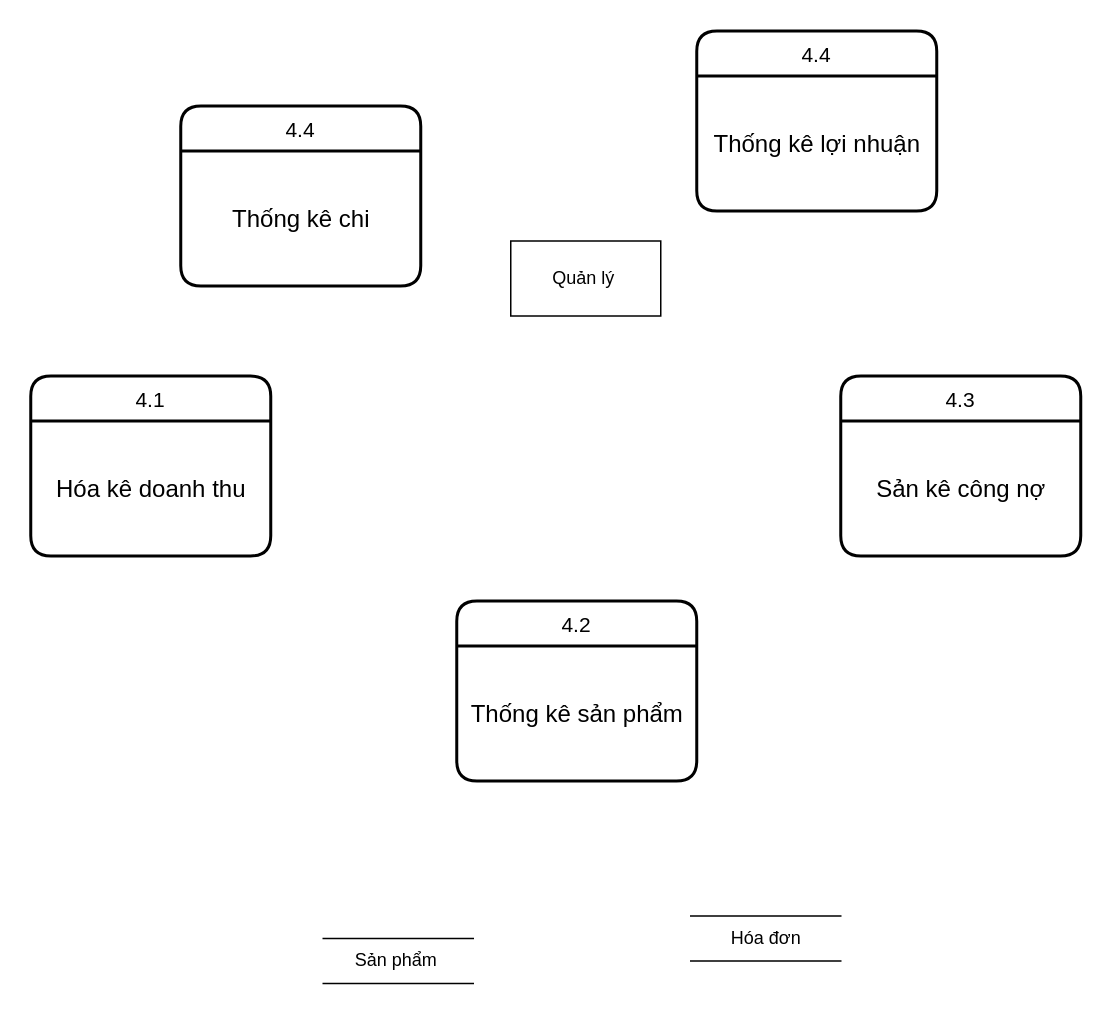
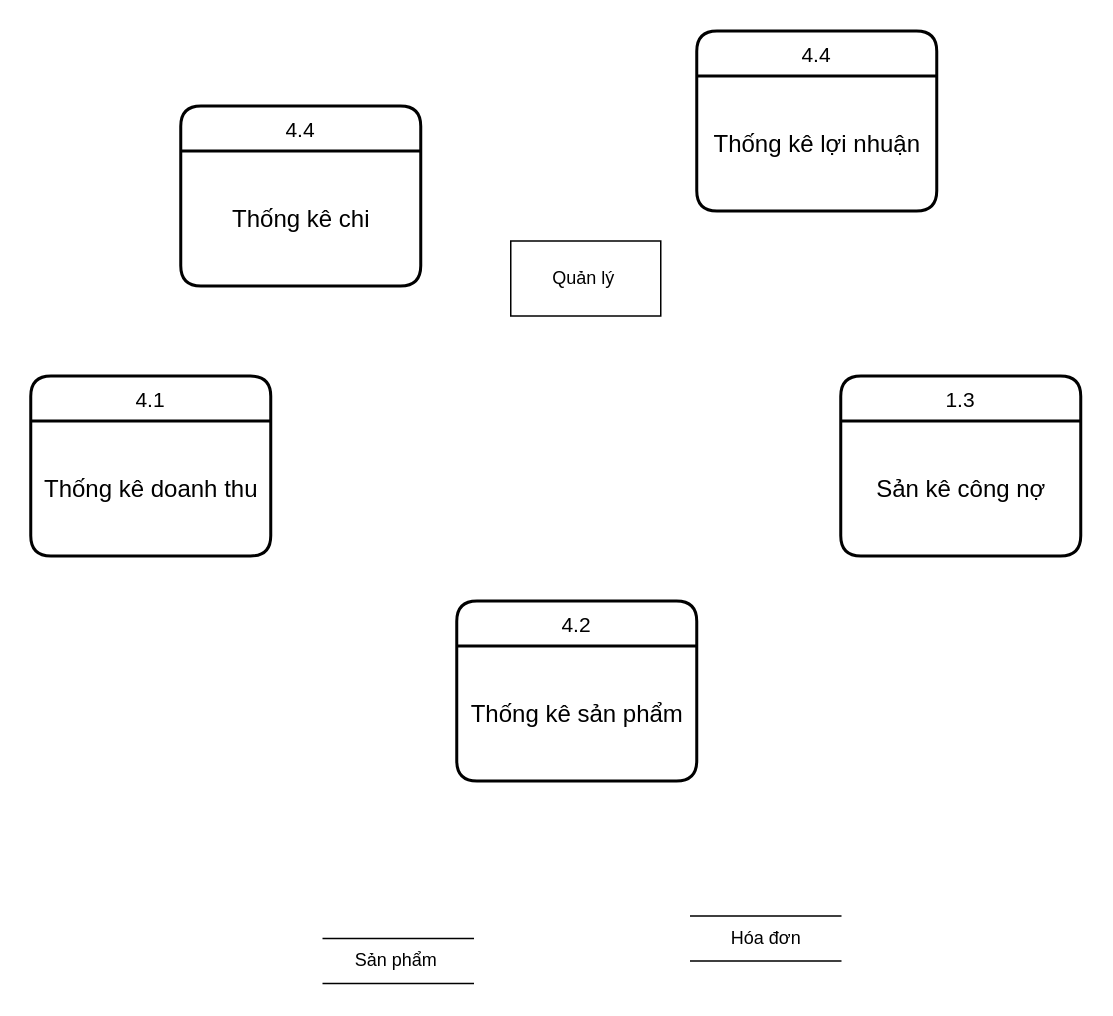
(960, 400) -> (960, 400)
(152, 488) -> (152, 488)
